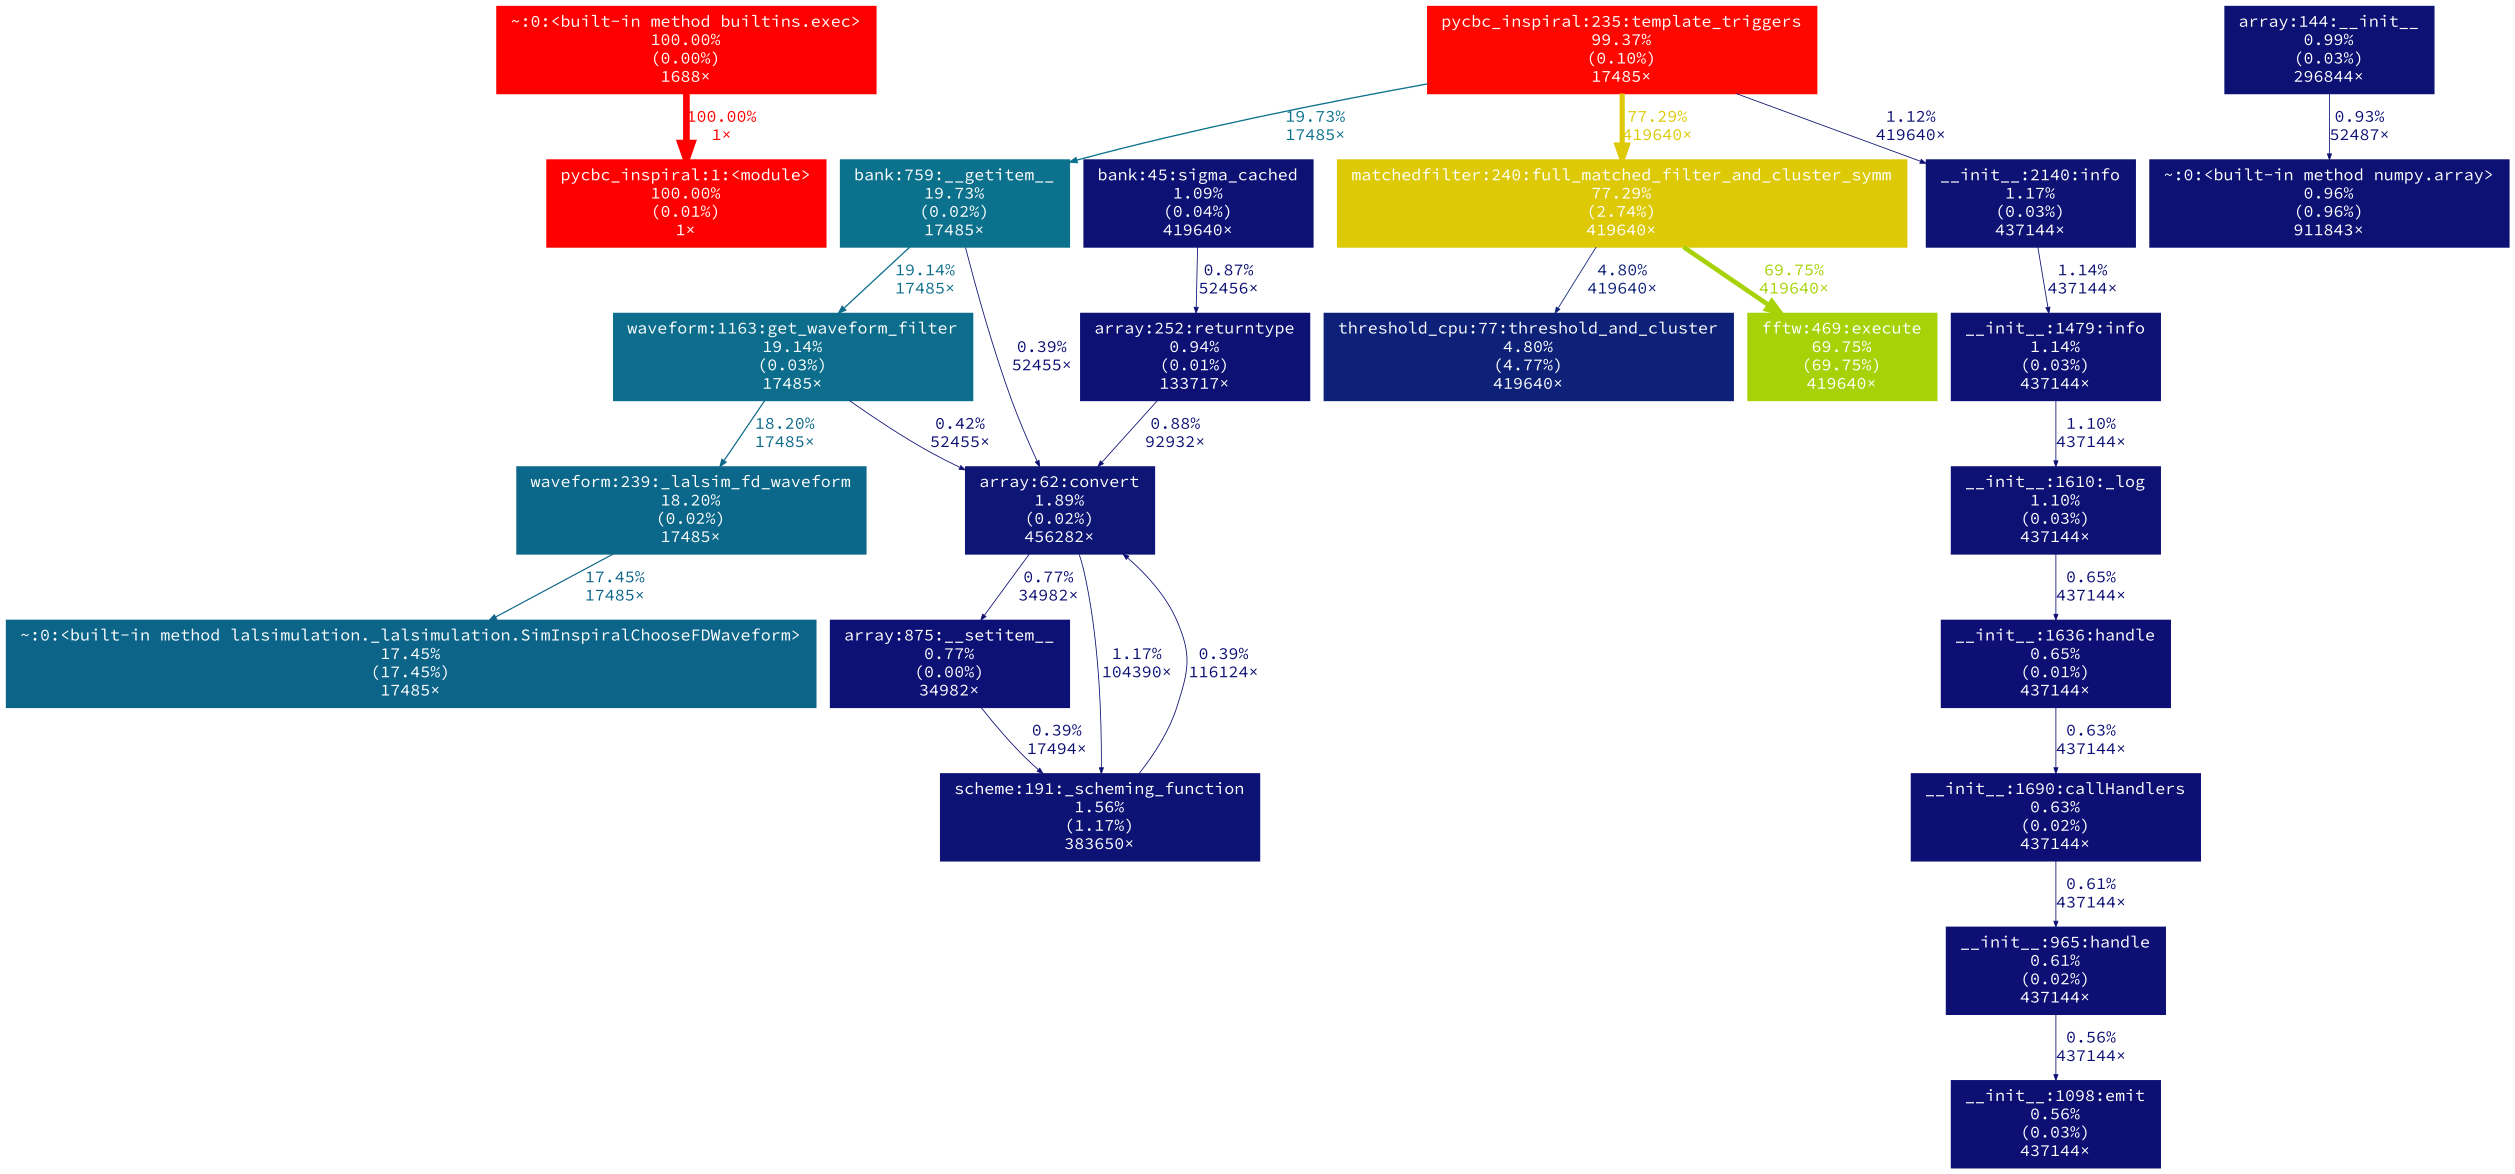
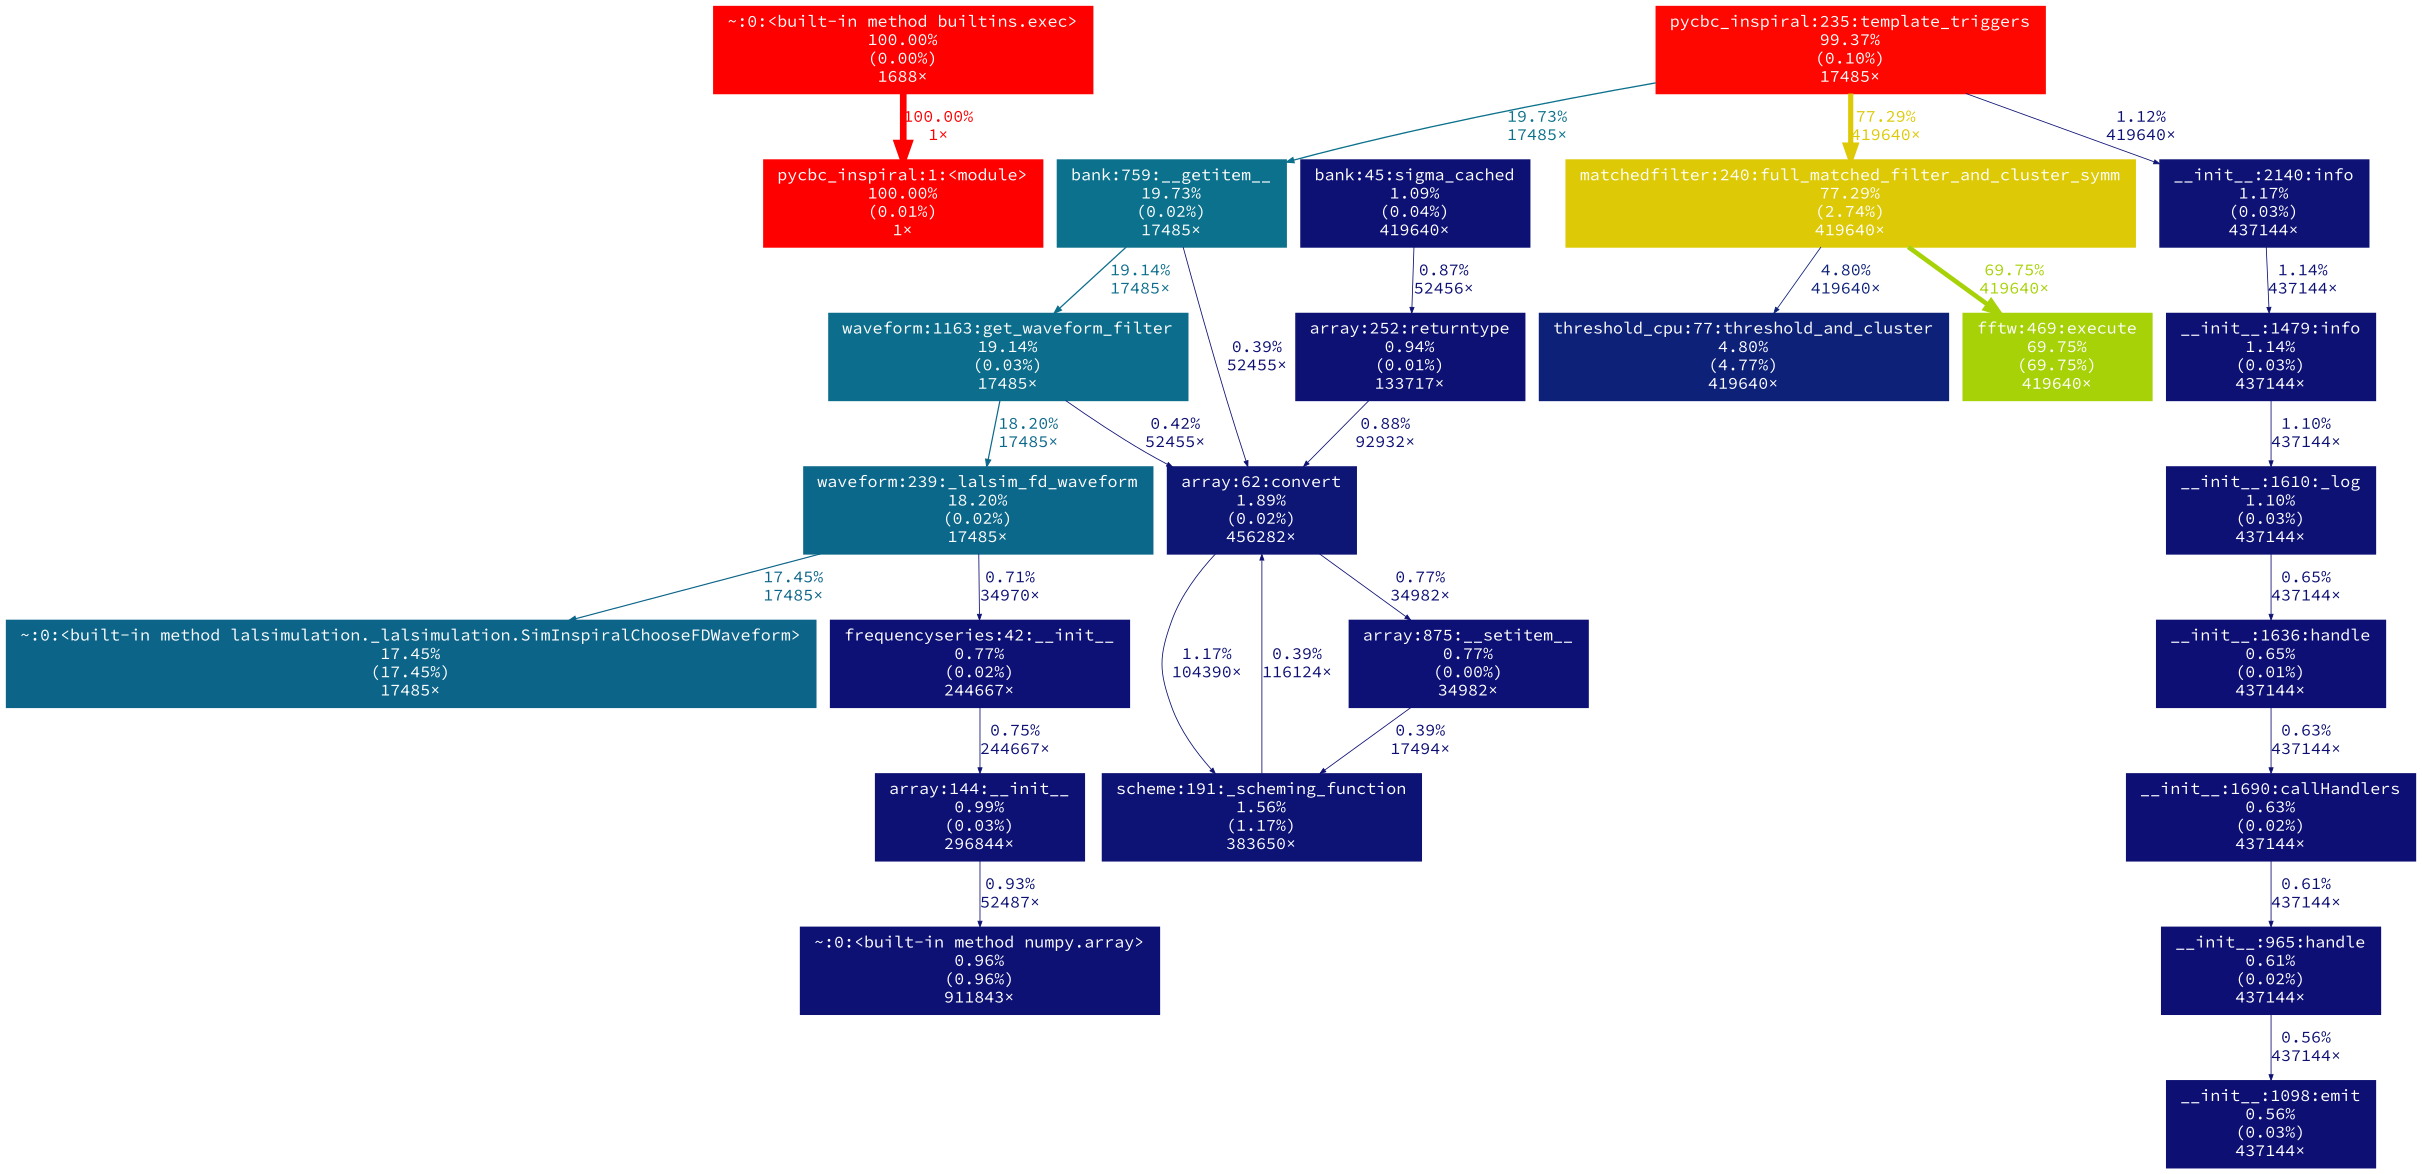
none -> (980, 664)
